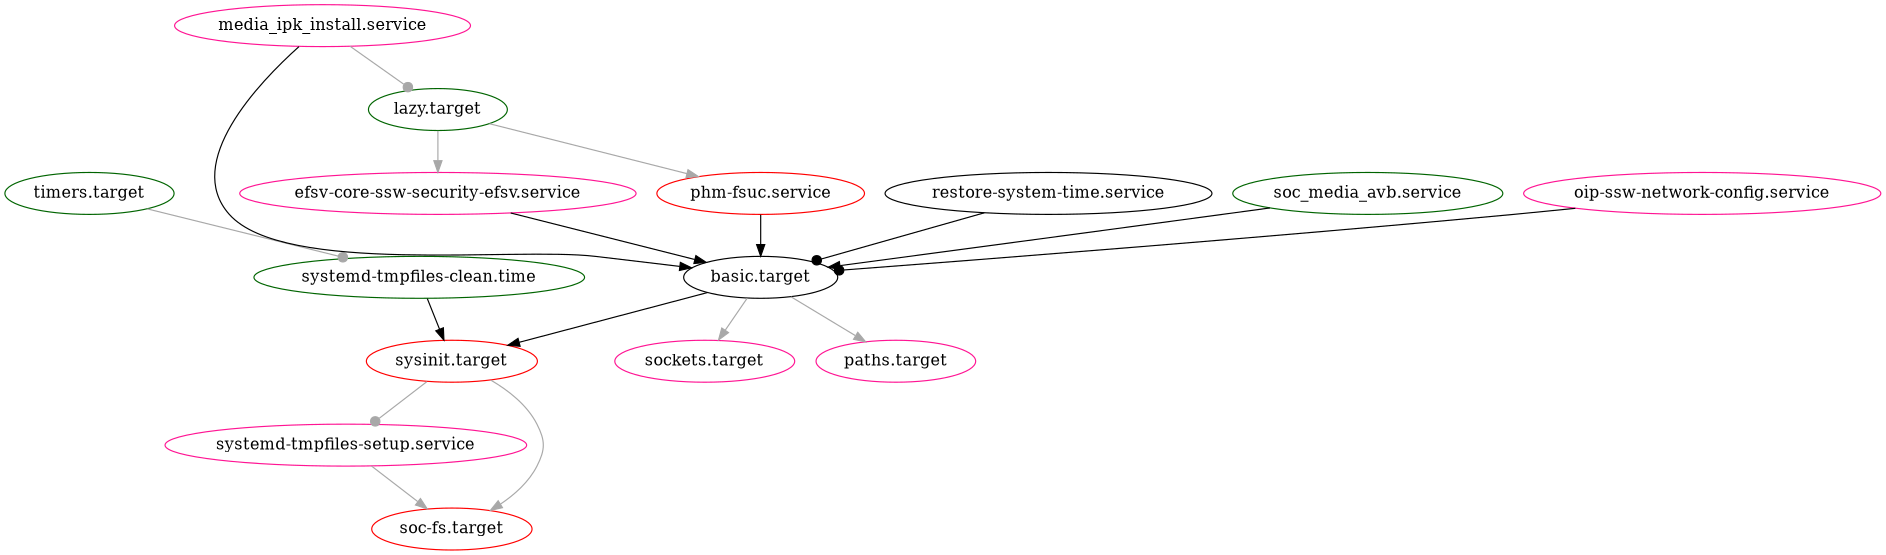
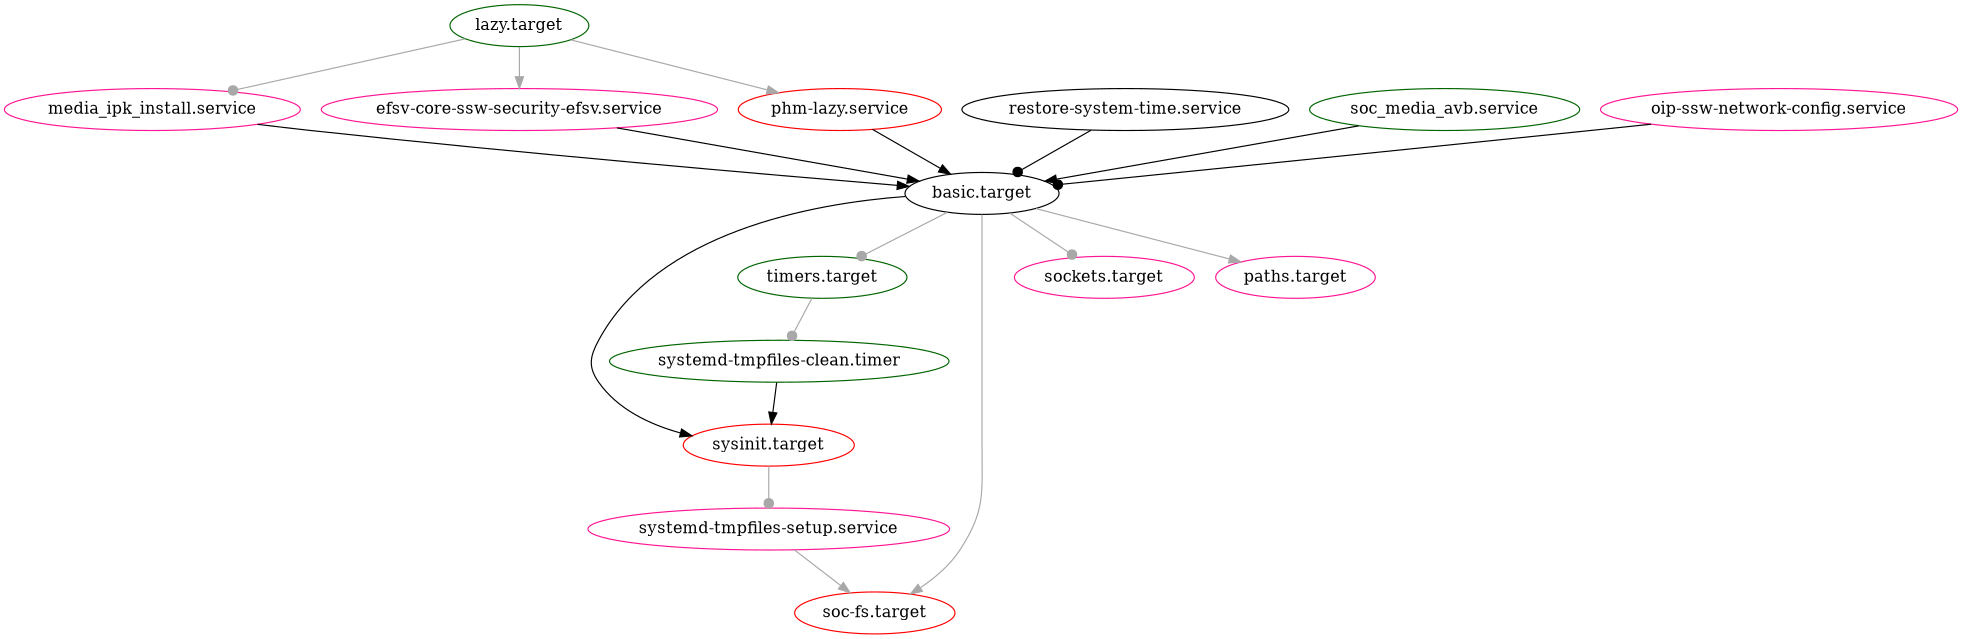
(377, 65) -> (351, 64)
(761, 193) -> (840, 110)
none -> (907, 233)
(419, 277) -> (779, 361)
(736, 314) -> (1039, 232)
(543, 440) -> (982, 412)
